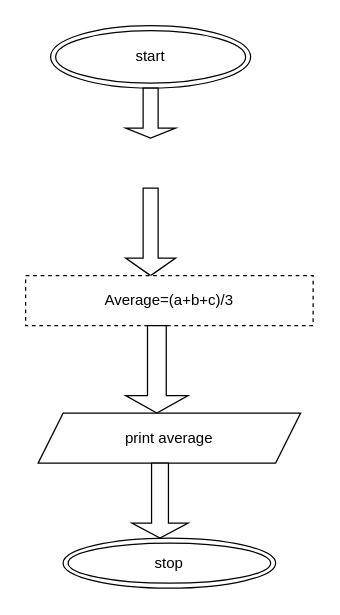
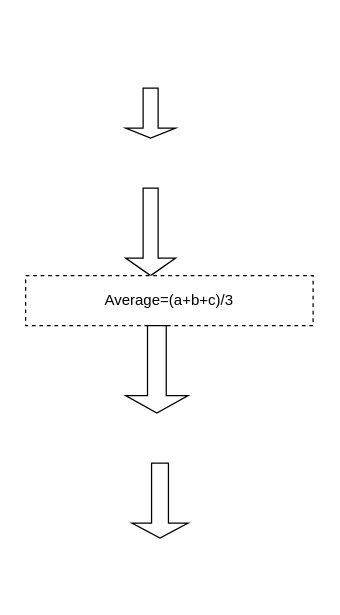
(151, 57) -> none
(169, 438) -> none
(169, 563) -> none
